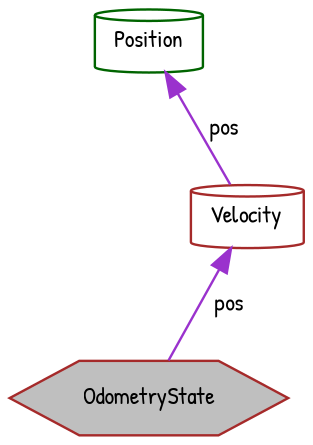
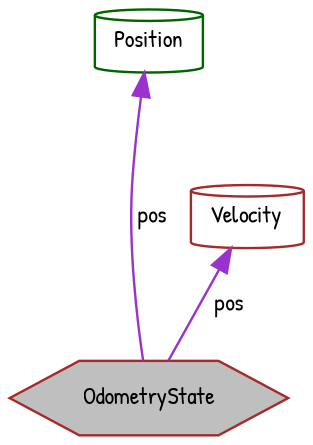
(204, 139) -> (131, 229)
